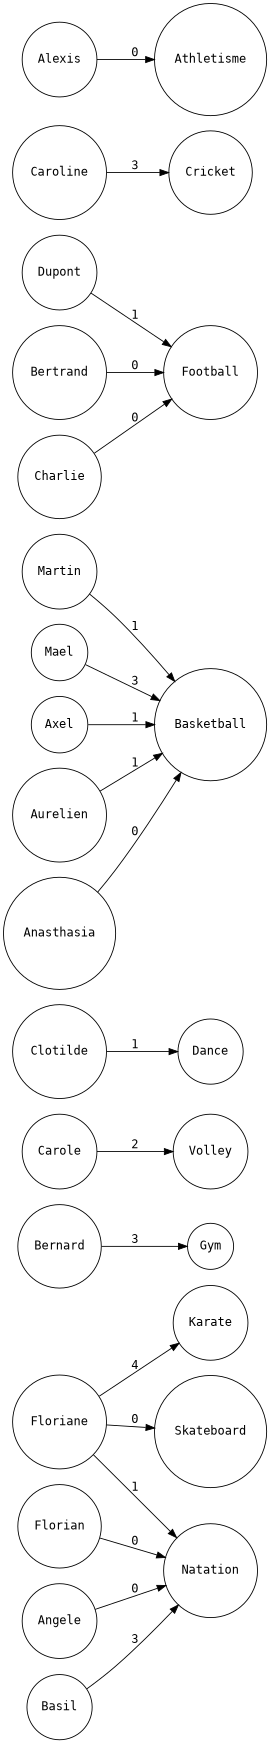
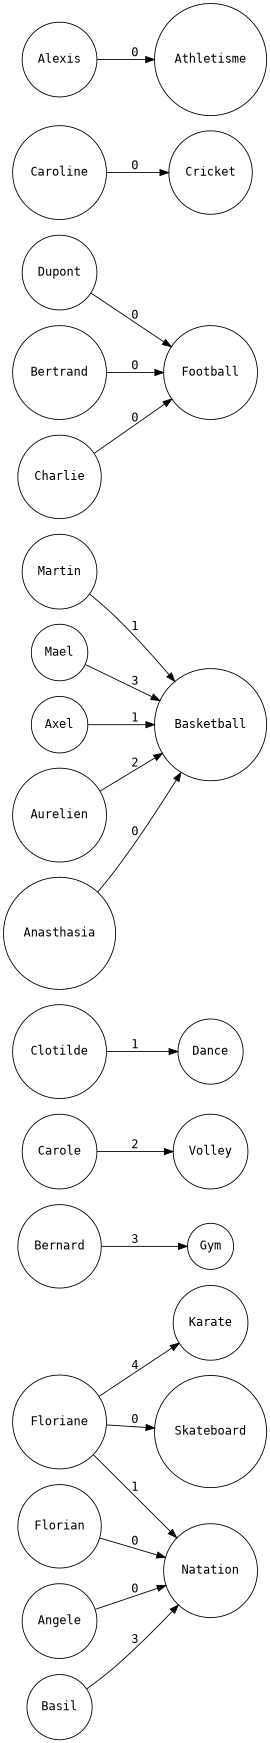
(135, 166) -> (135, 166)
(135, 316) -> (135, 316)
(135, 763) -> (135, 763)
